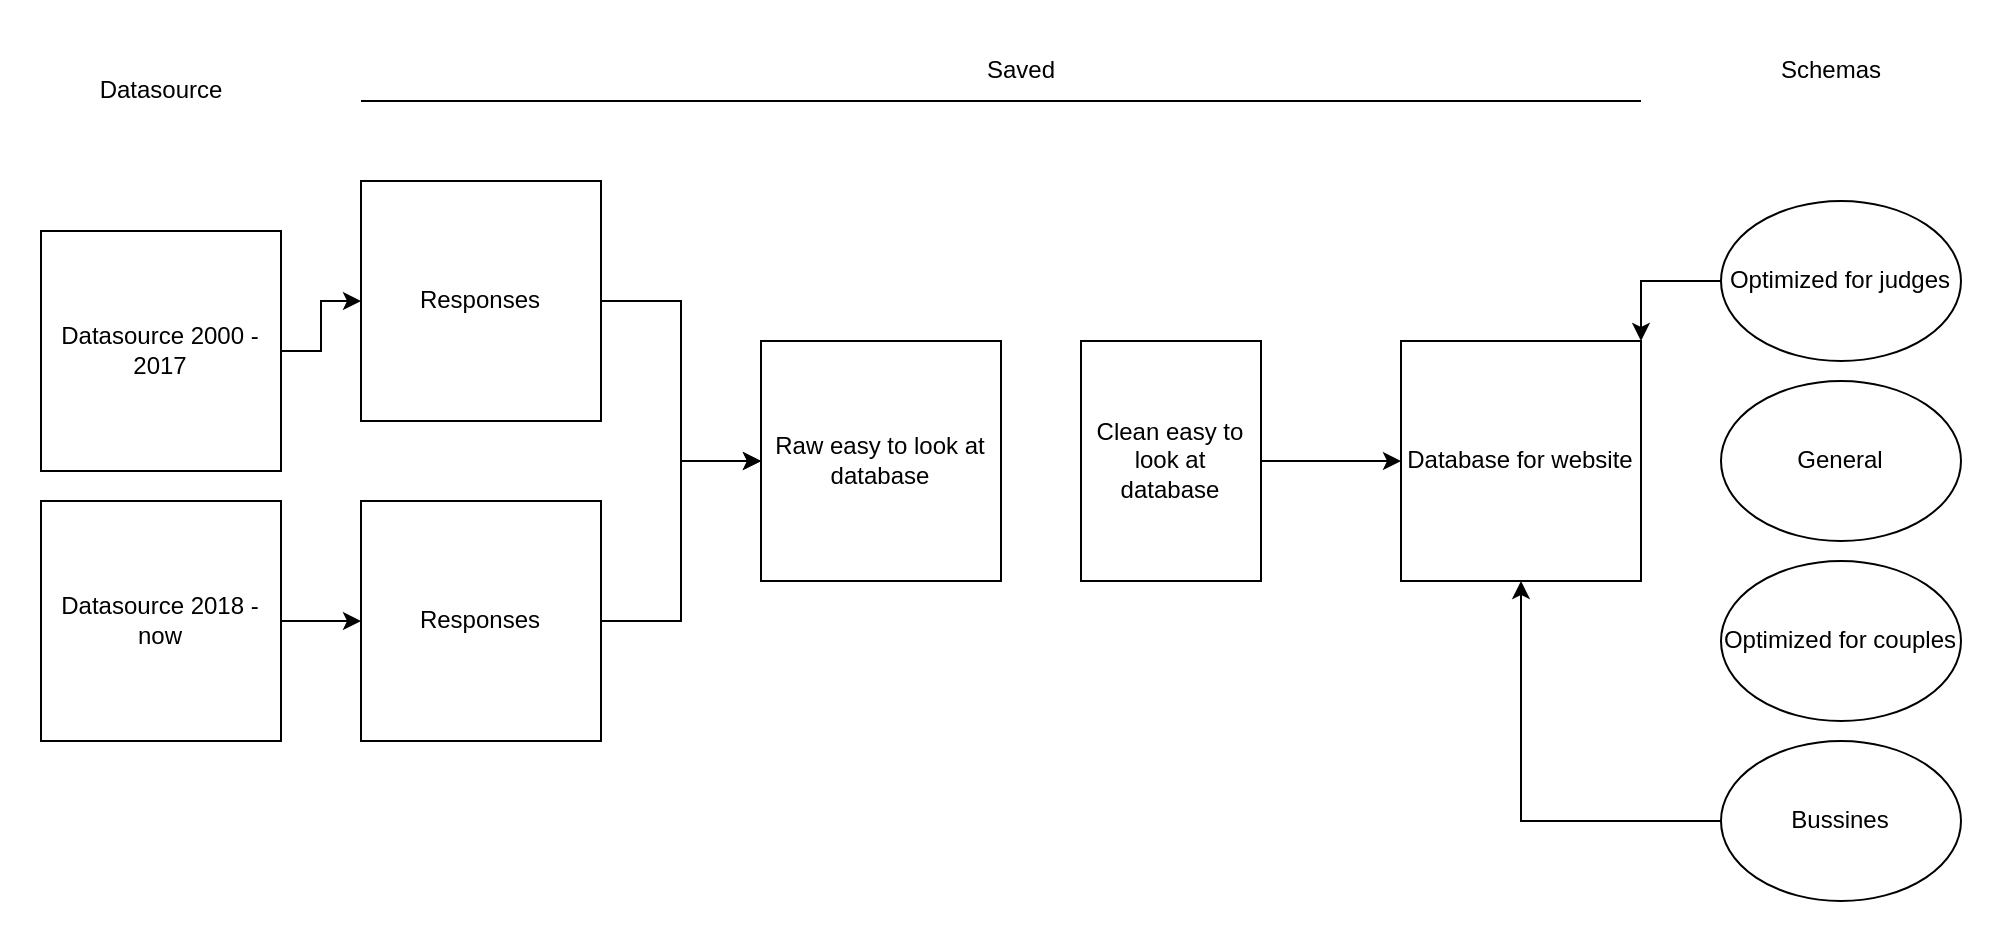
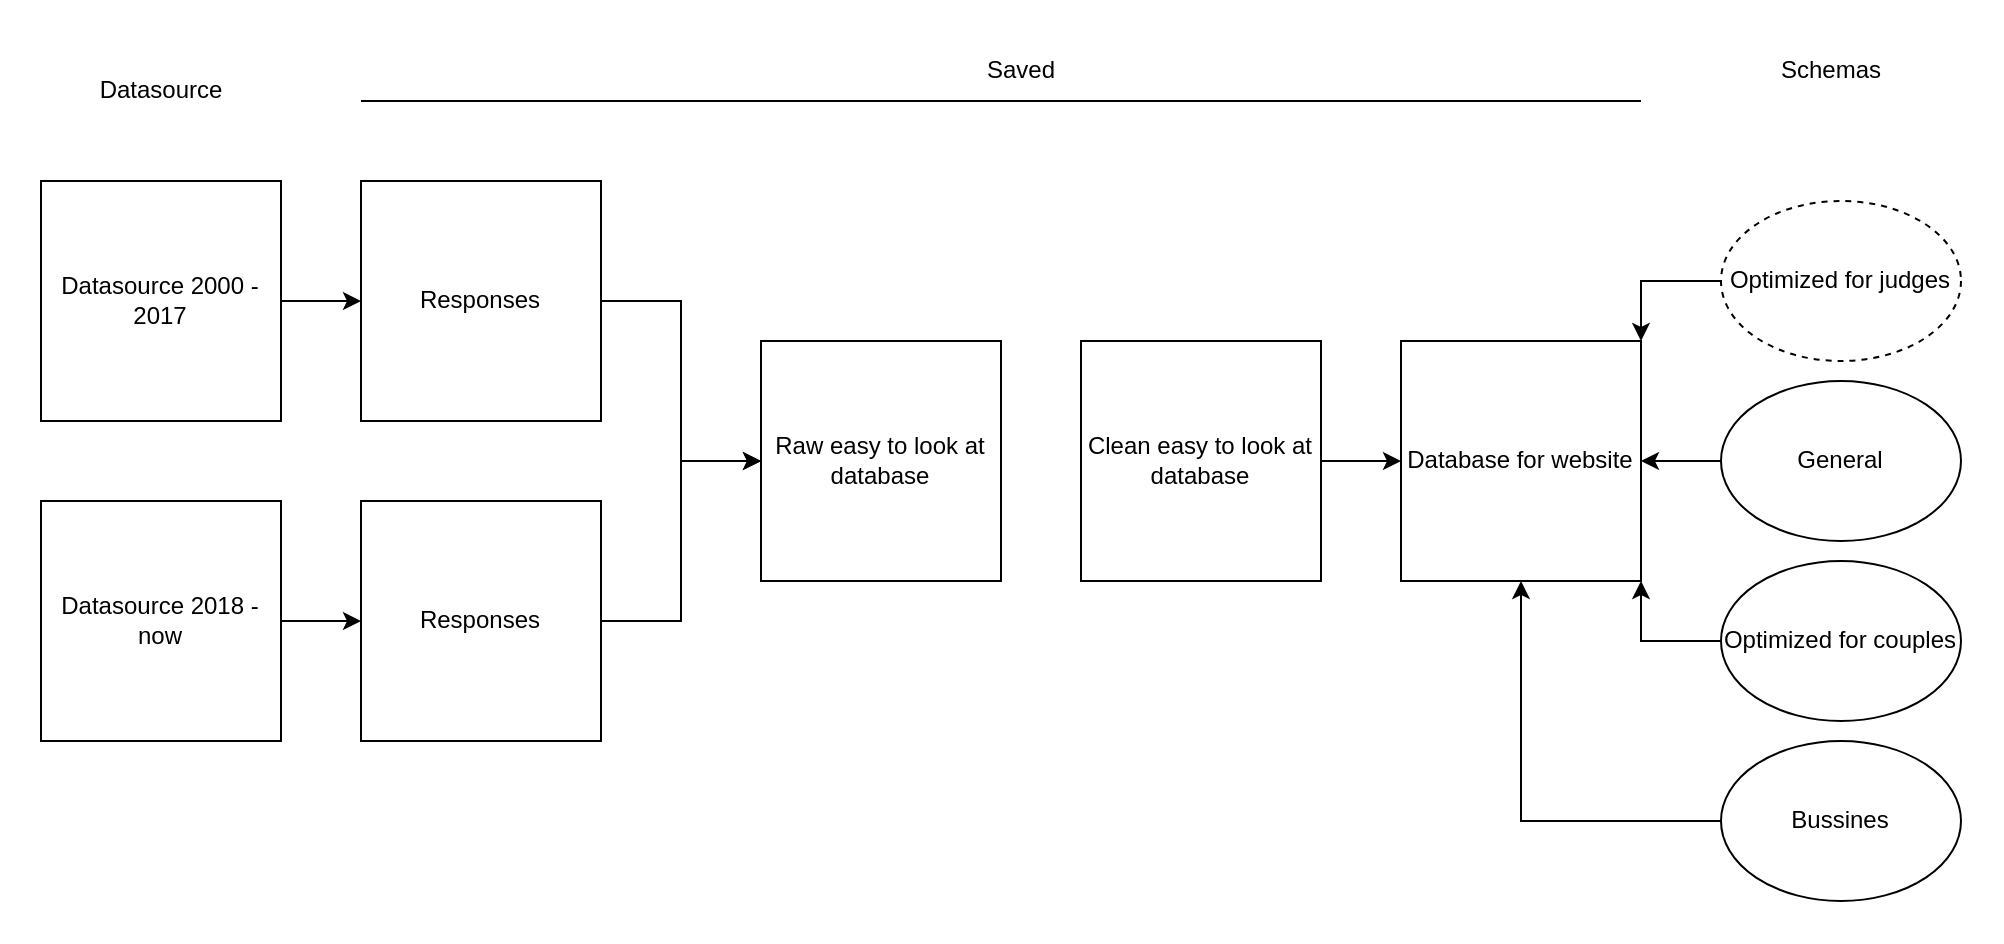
(1841, 281) -> (1841, 281)
(161, 351) -> (161, 301)
(1171, 461) -> (1201, 461)
none -> (1688, 461)
none -> (1658, 641)
